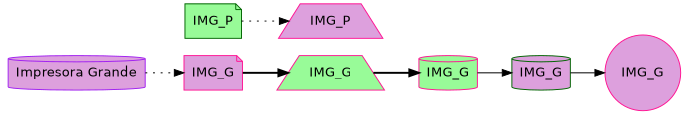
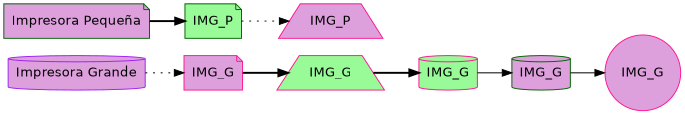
none -> (77, 21)
